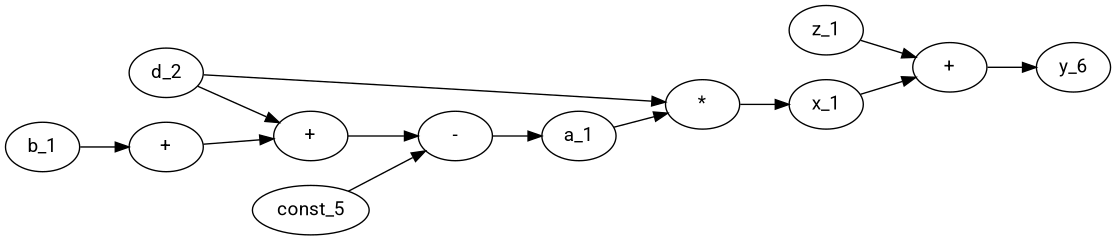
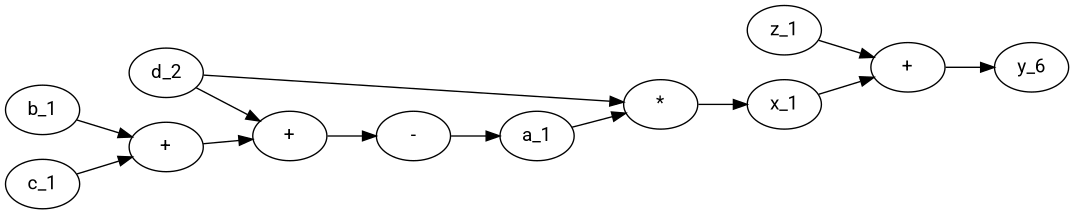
none -> (43, 184)
(311, 210) -> none
